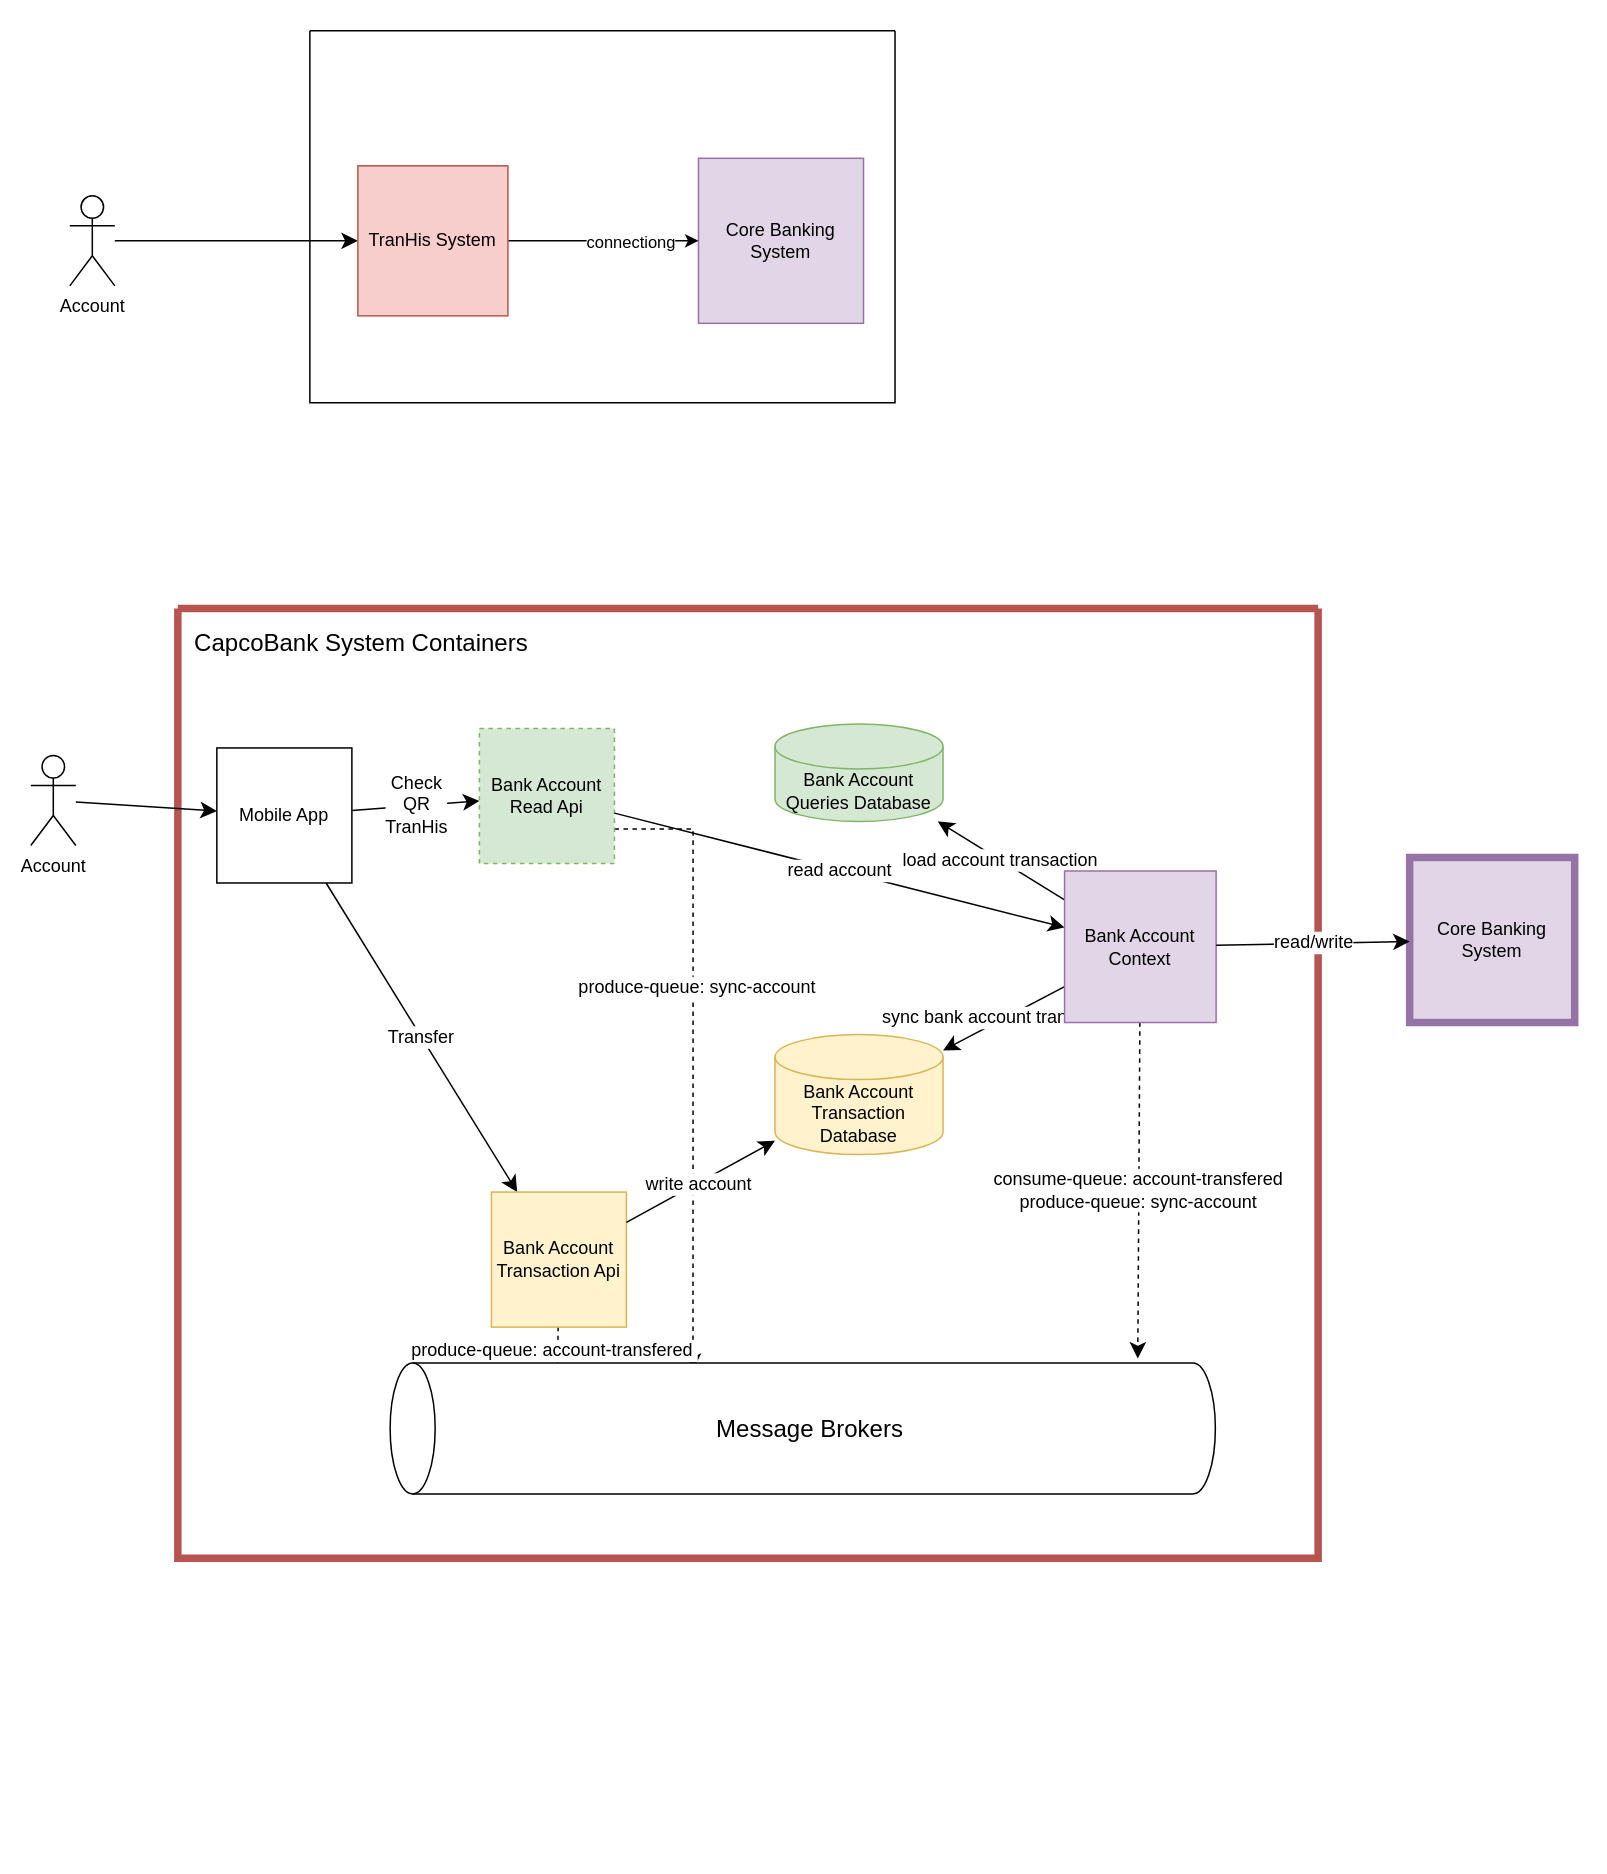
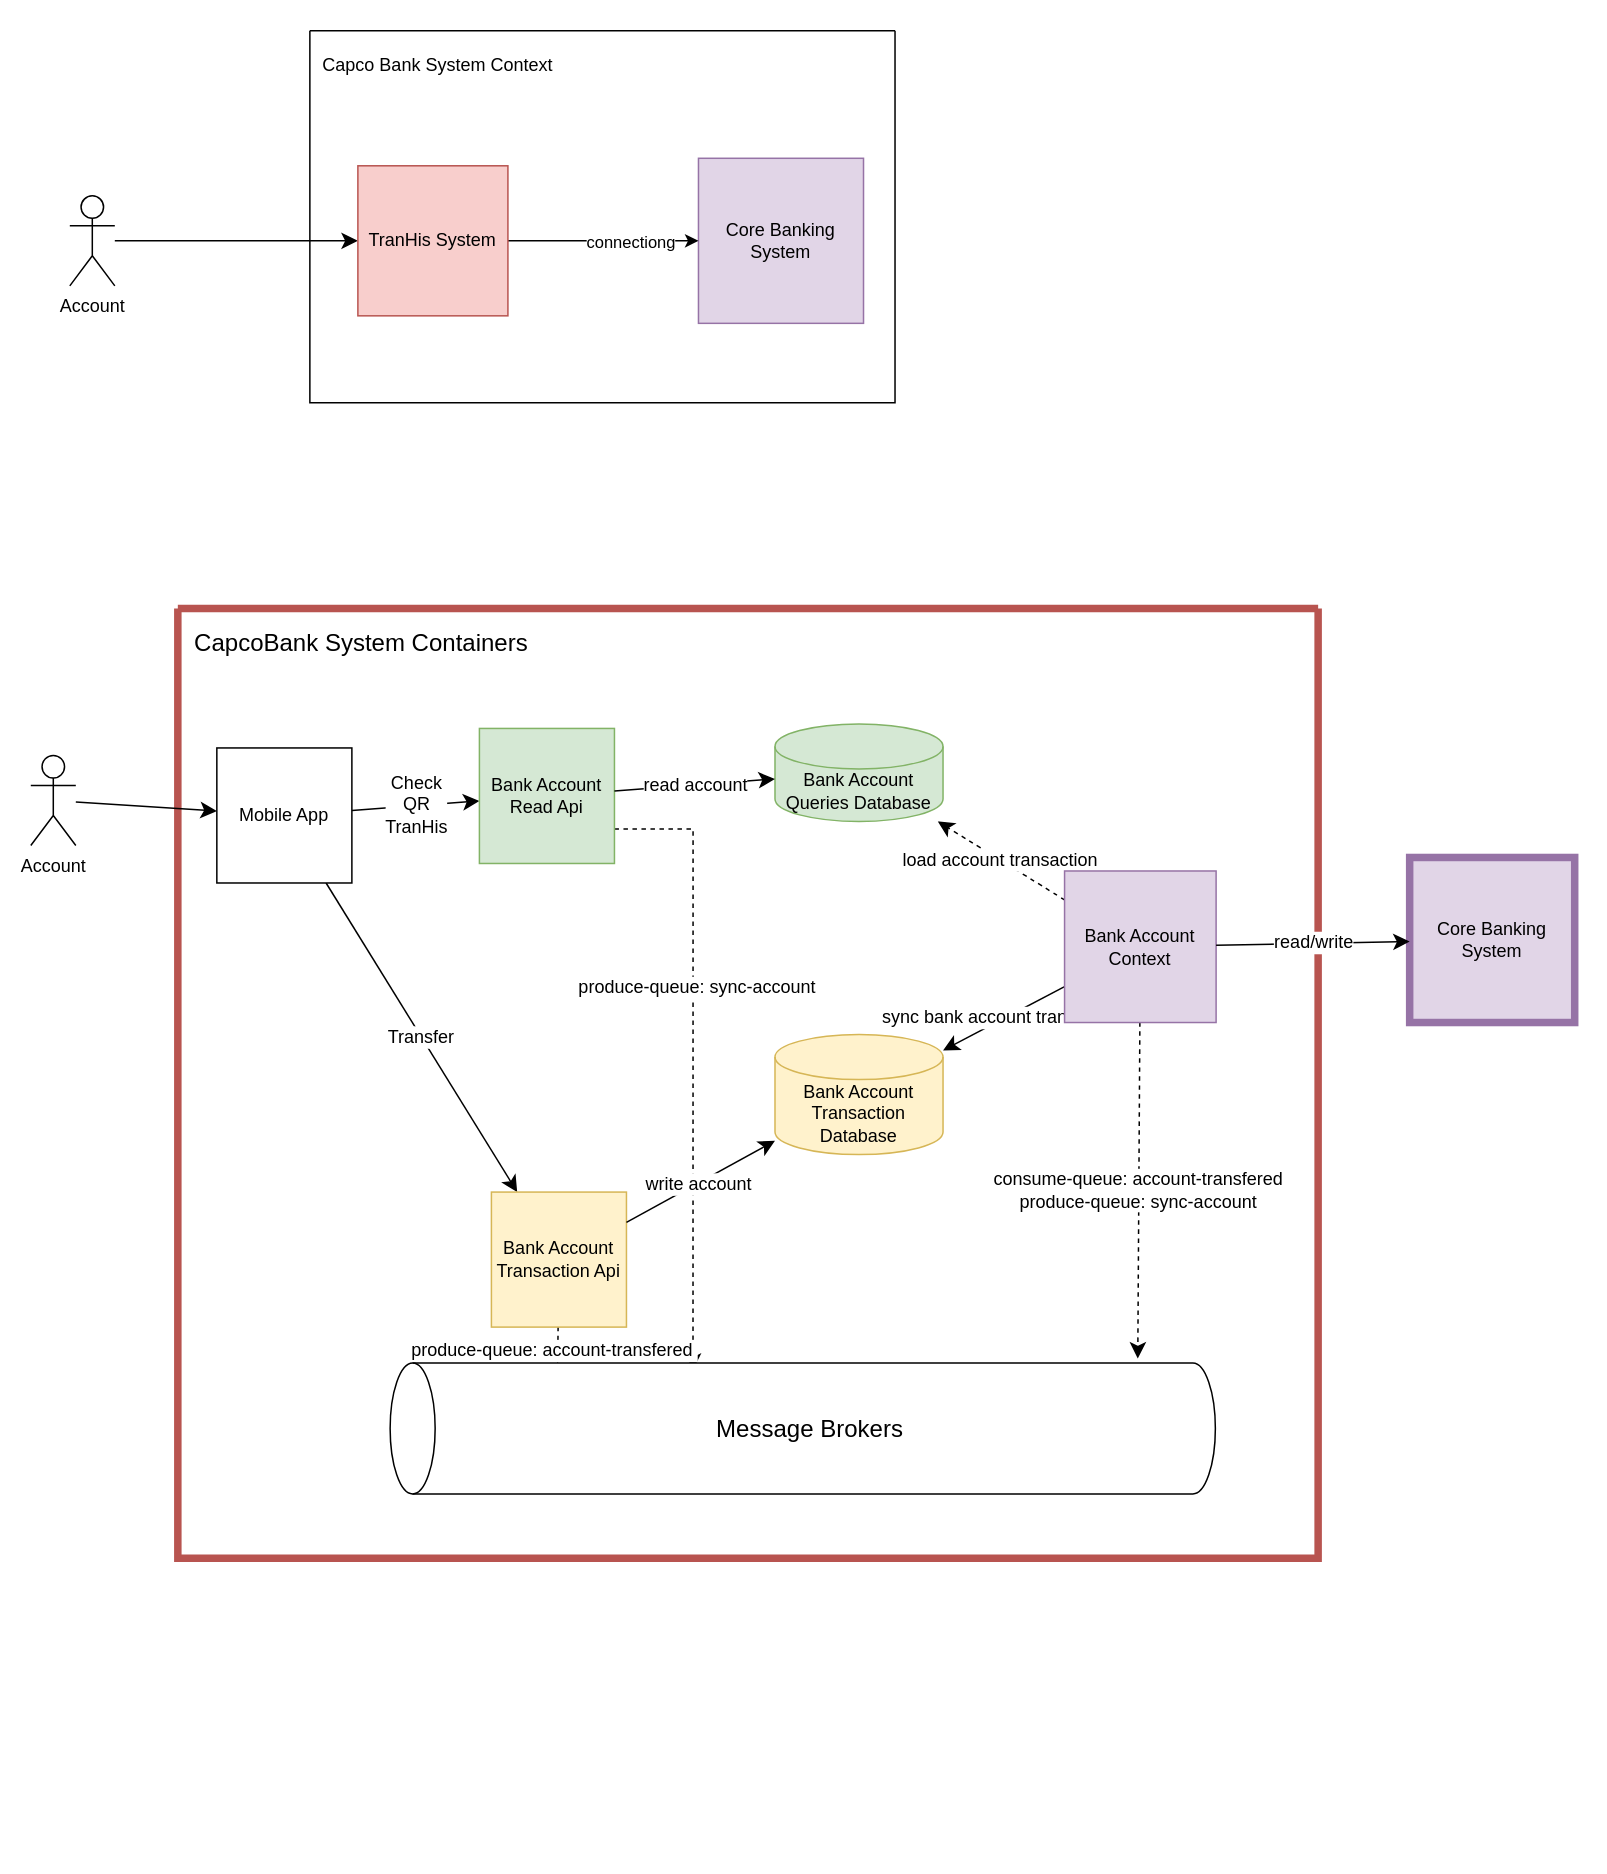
none -> (437, 65)
(547, 796) -> (547, 796)
(1039, 884) -> (1039, 884)
(968, 903) -> (689, 785)
